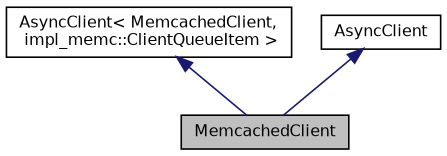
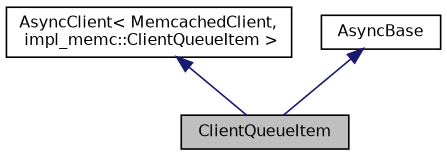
(381, 32) -> (381, 32)
(265, 132) -> (265, 132)
